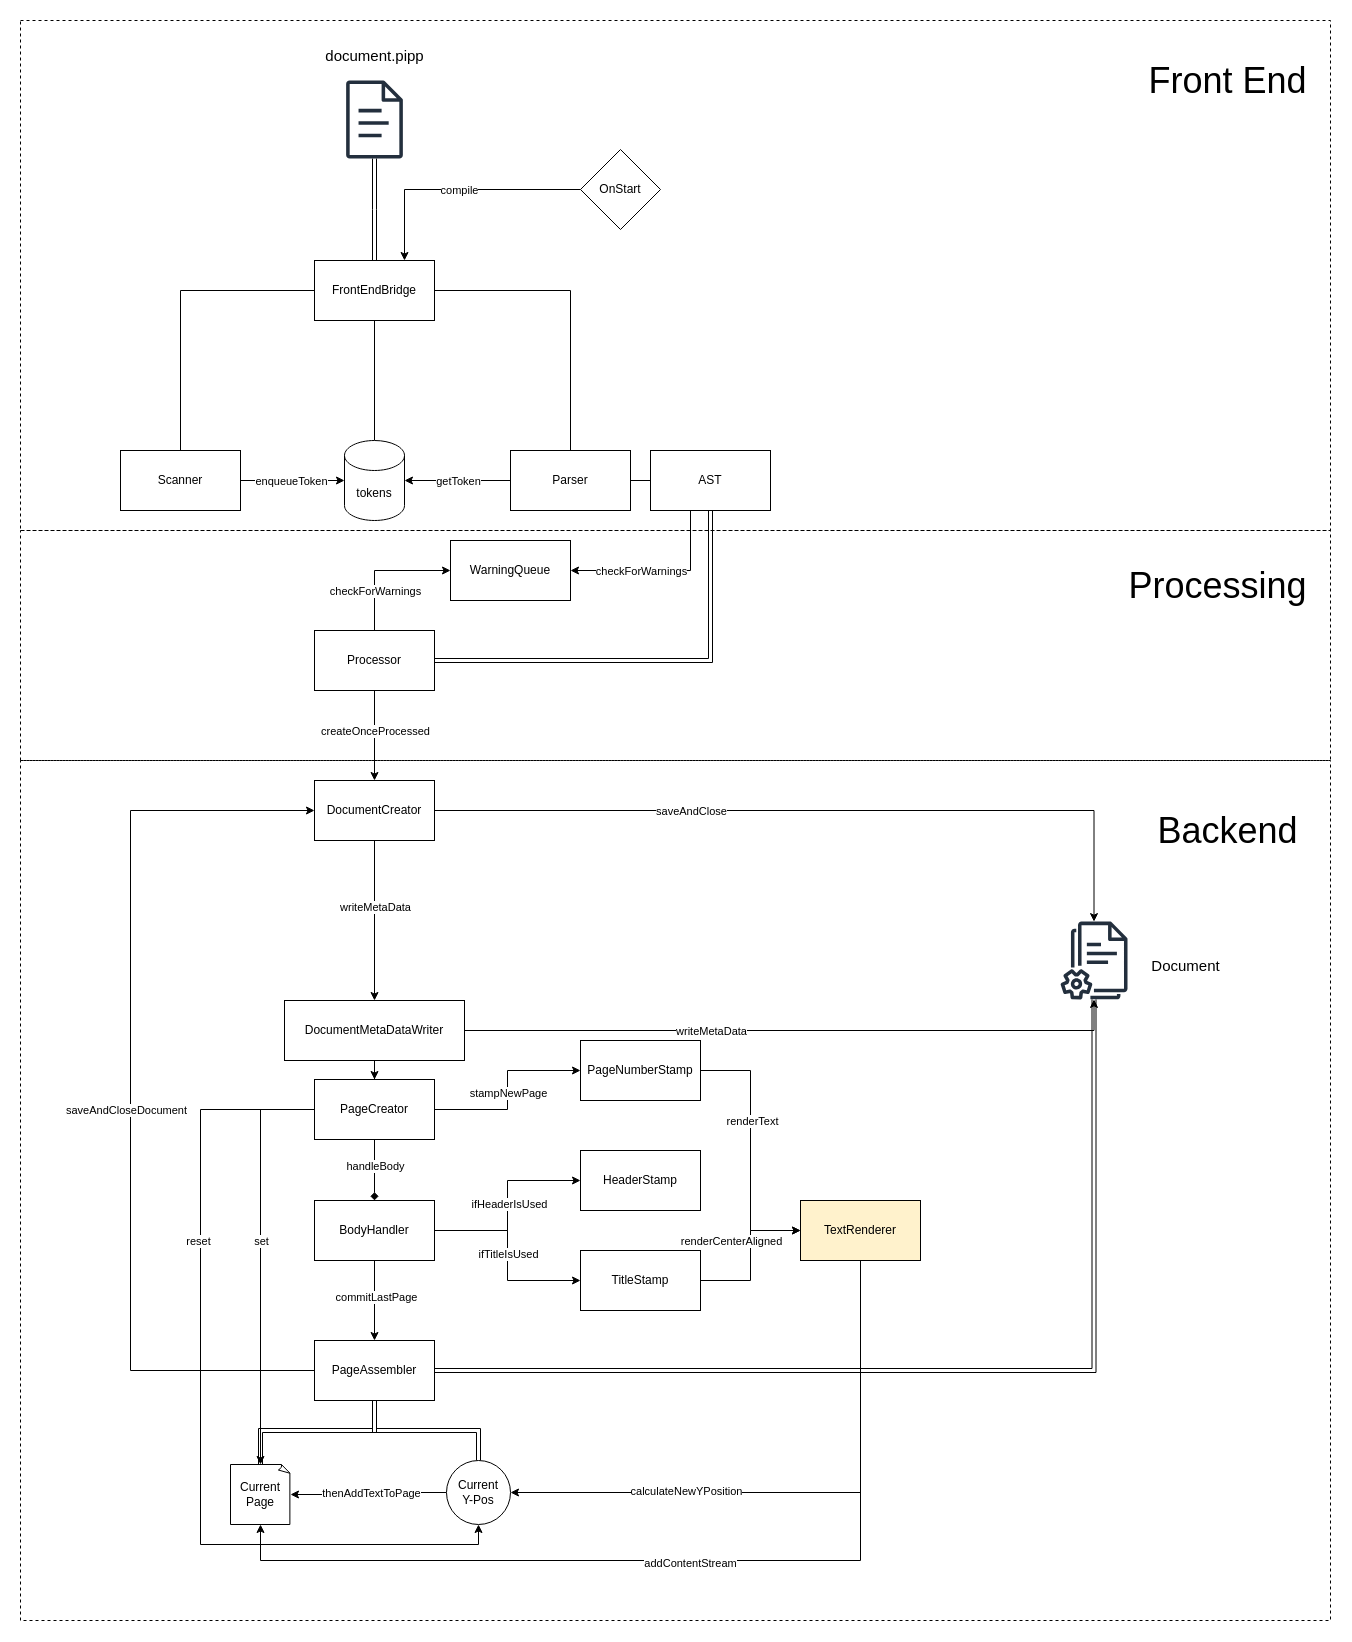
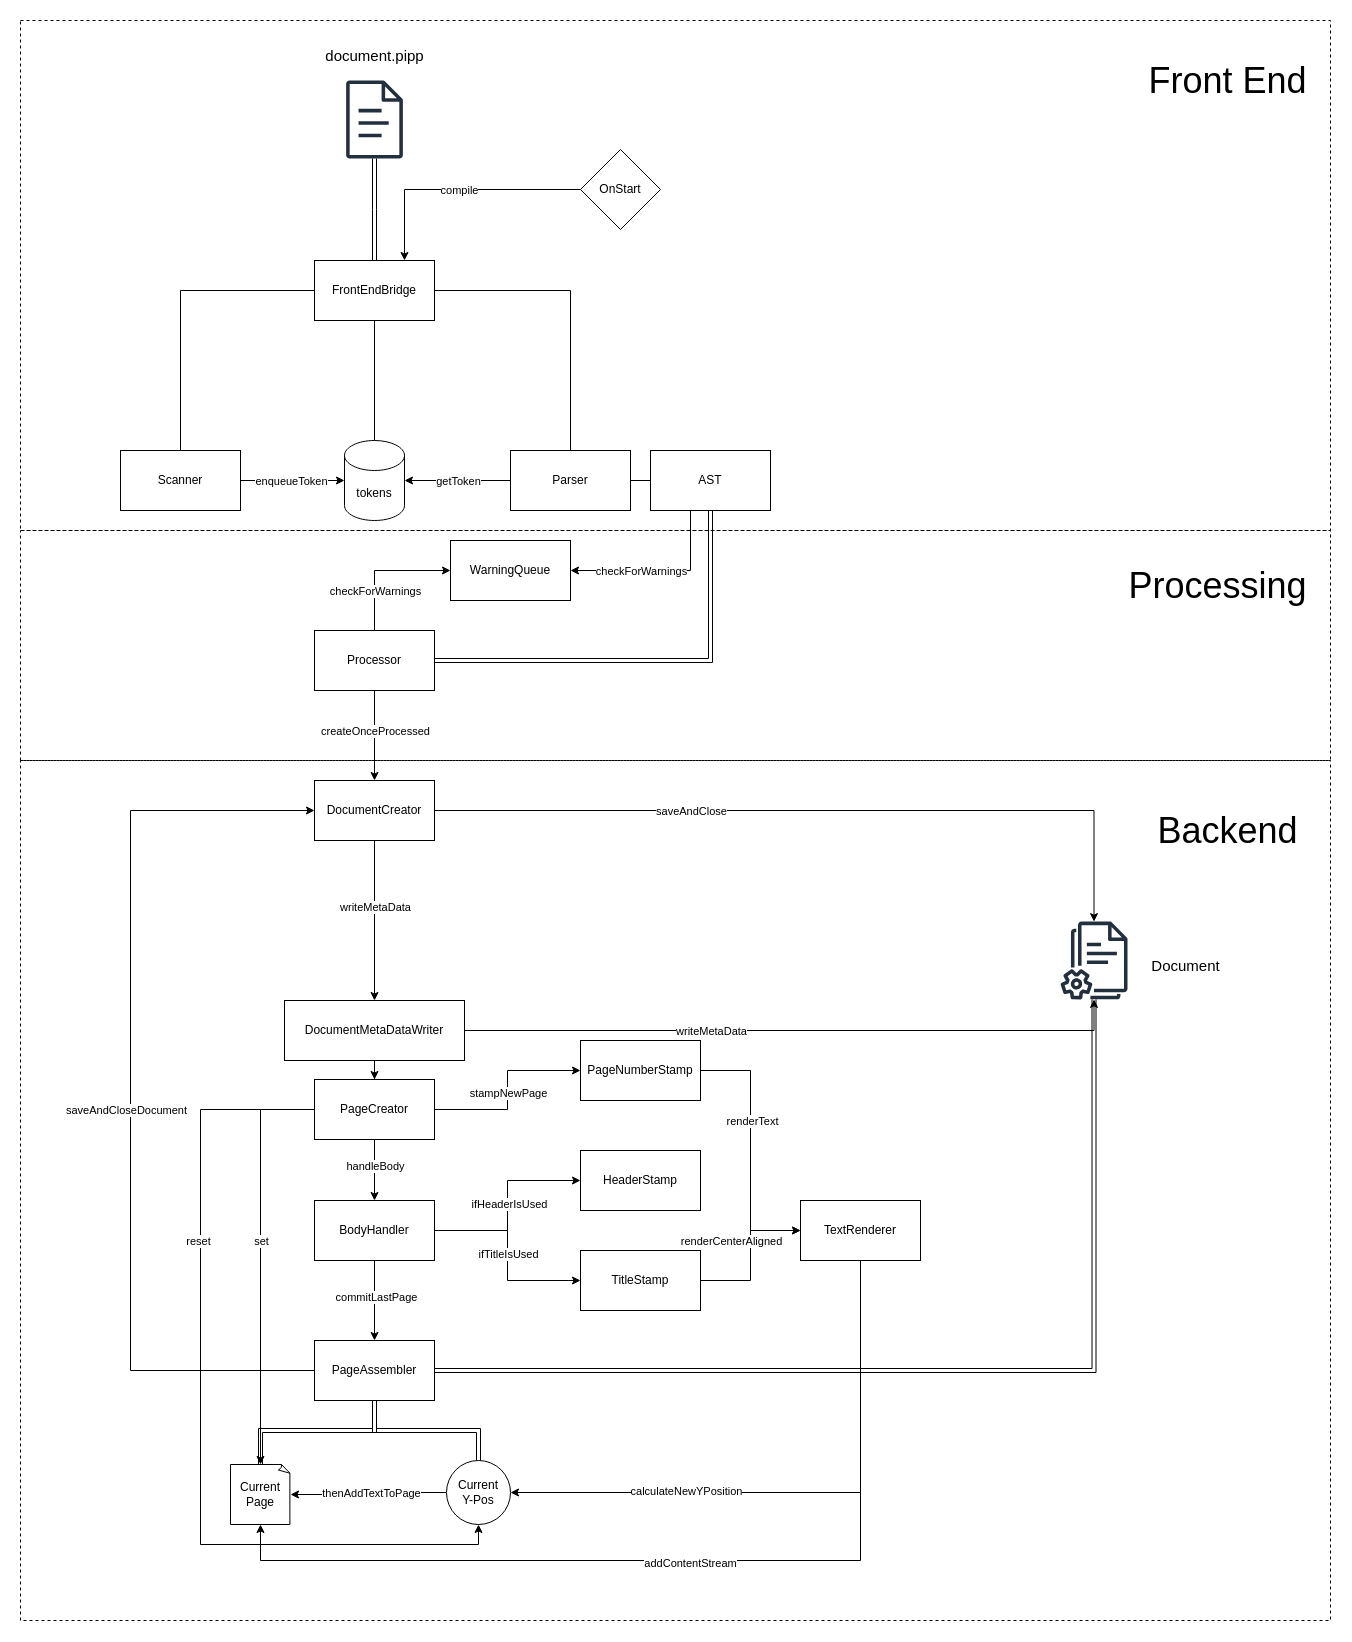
(375, 1192) -> (375, 1192)
(861, 1231) -> (861, 1231)
